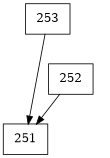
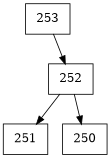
(37, 75) -> (58, 45)
none -> (85, 139)
